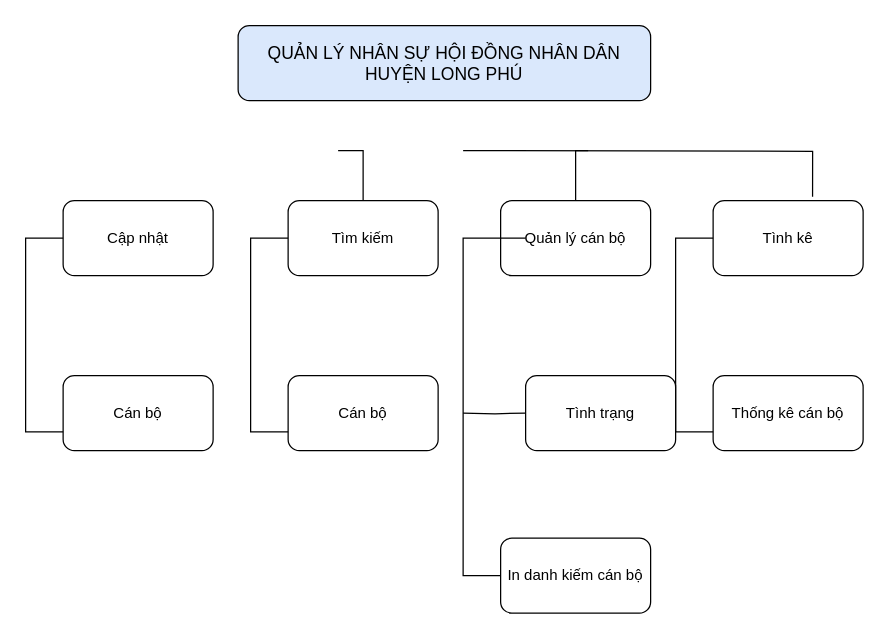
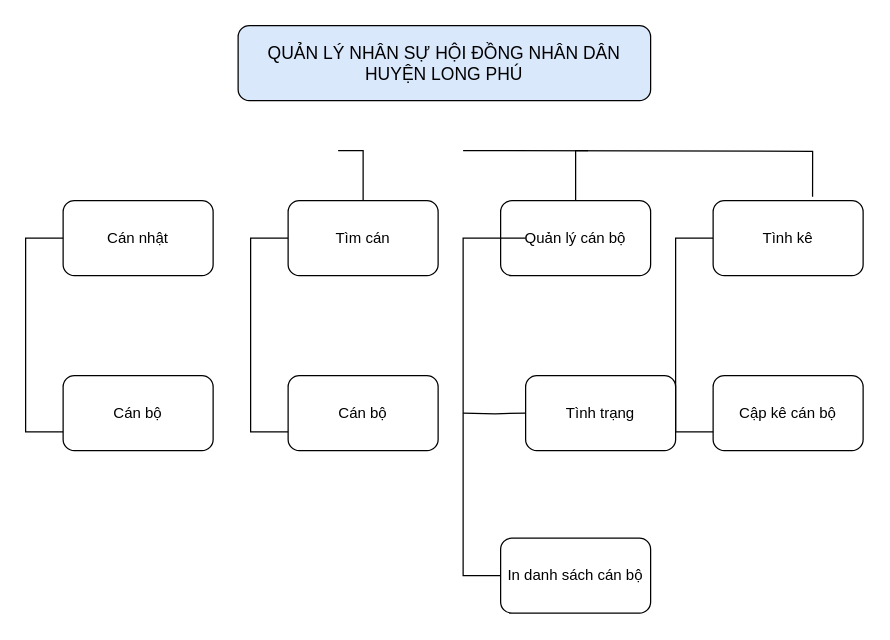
(138, 238) -> (138, 238)
(363, 238) -> (363, 238)
(788, 413) -> (788, 413)
(576, 576) -> (576, 576)
